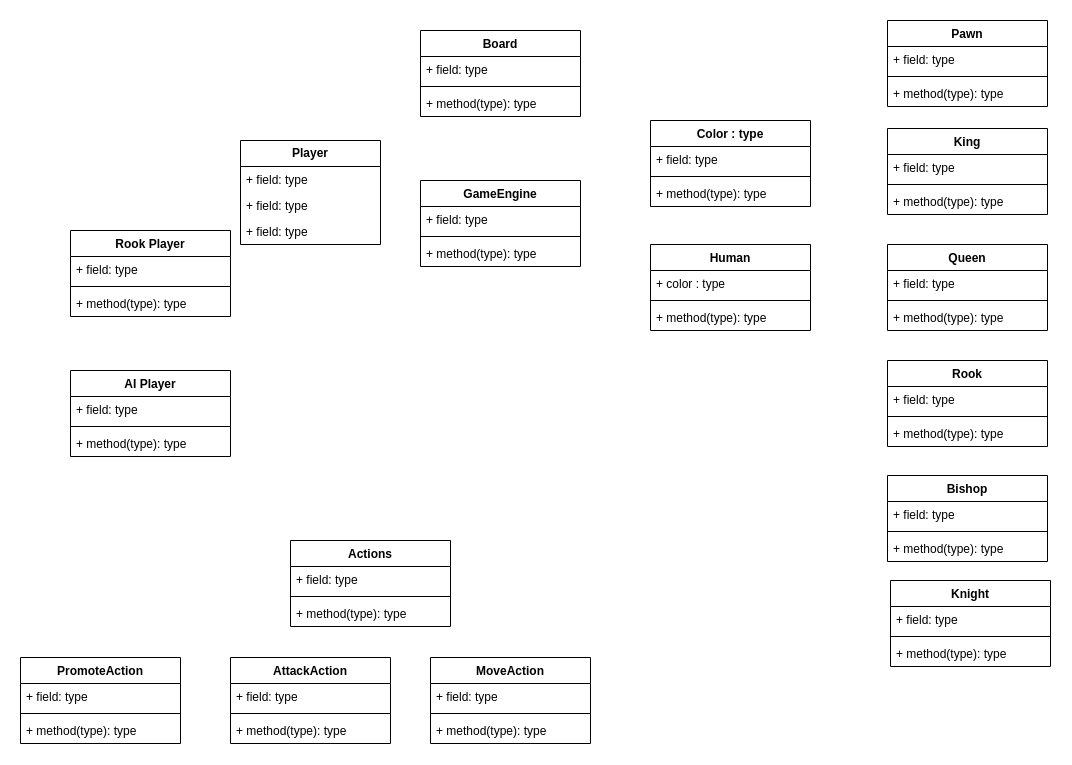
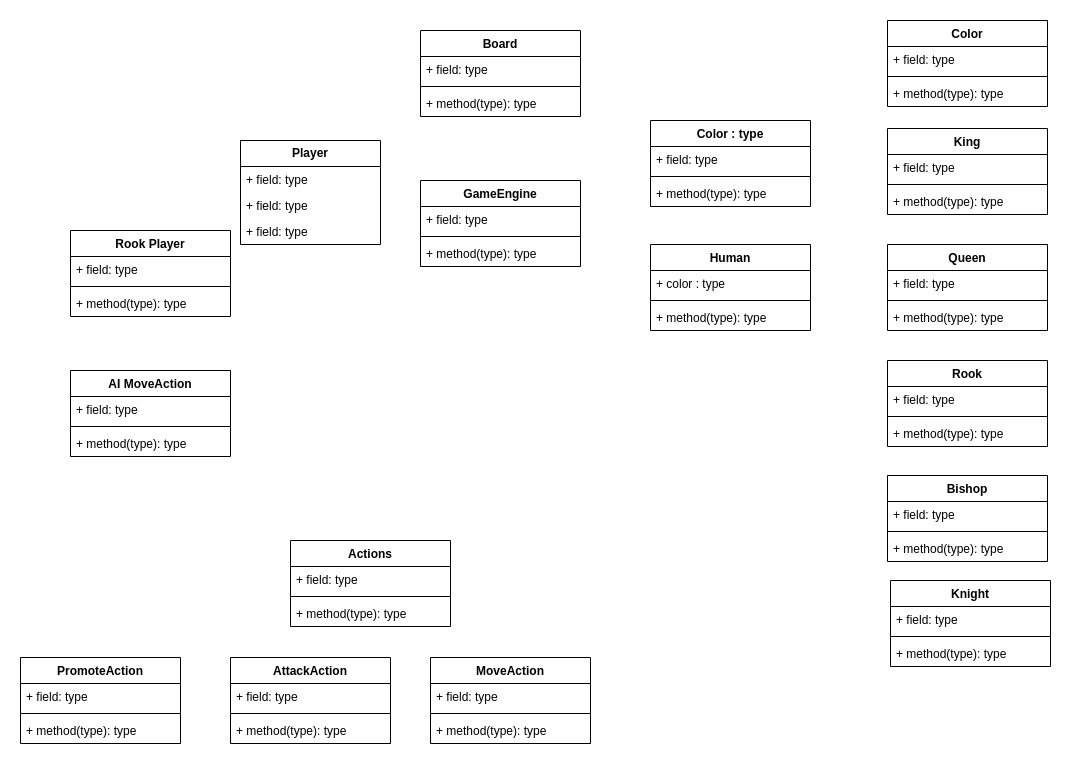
(968, 35) -> (968, 35)
(151, 385) -> (151, 385)
